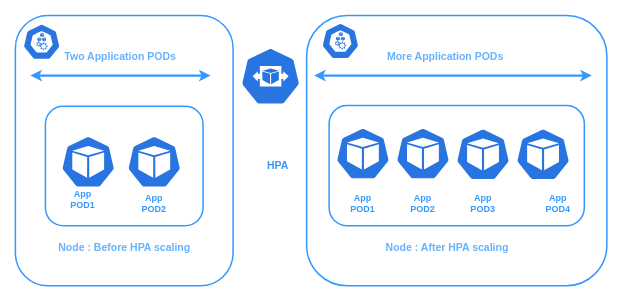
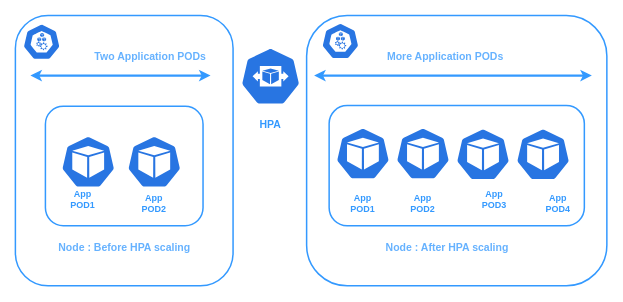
(120, 57) -> (150, 57)
(278, 165) -> (270, 124)
(483, 203) -> (494, 199)
